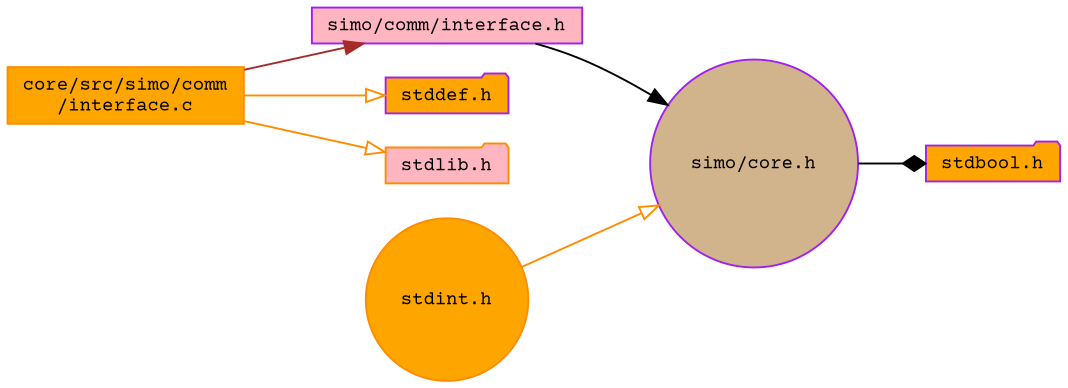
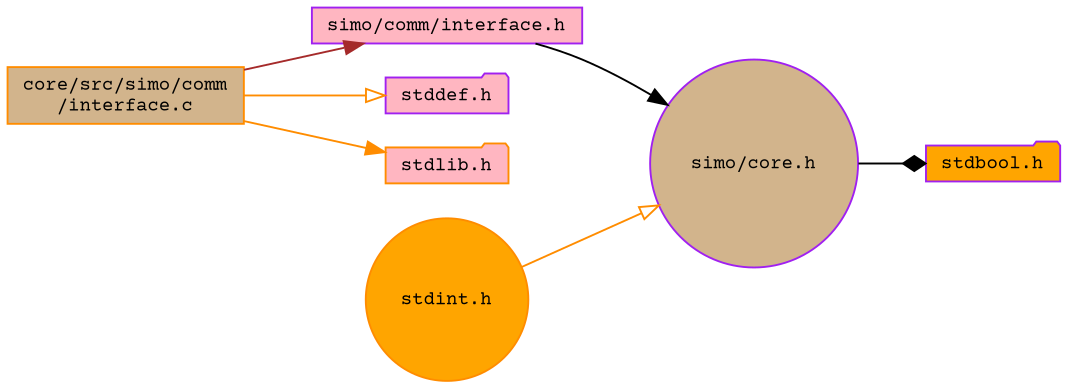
(126, 95) -> (126, 95)
(447, 95) -> (447, 95)
(305, 135) -> (305, 135)
